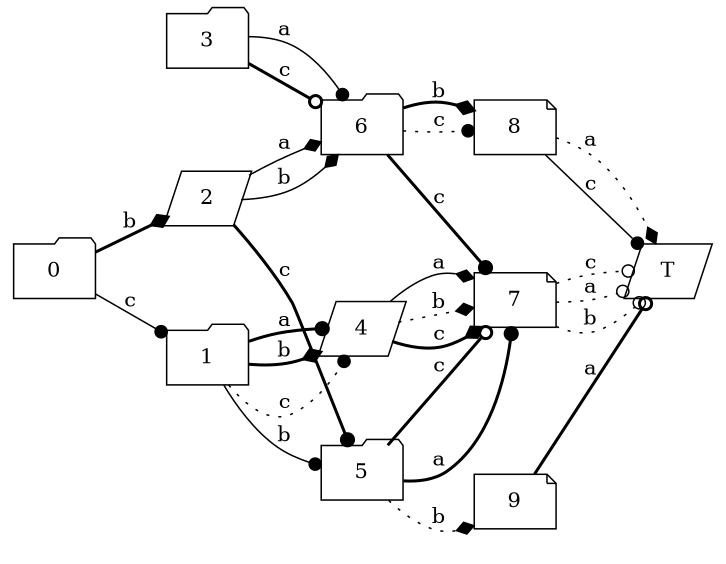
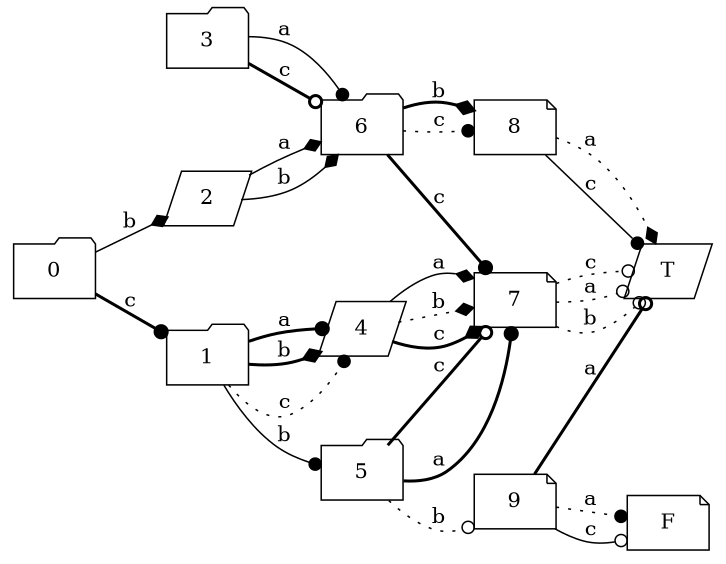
(124, 239) -> (124, 239)
(126, 311) -> (126, 311)
(298, 317) -> none
(420, 523) -> (420, 523)
none -> (668, 523)
